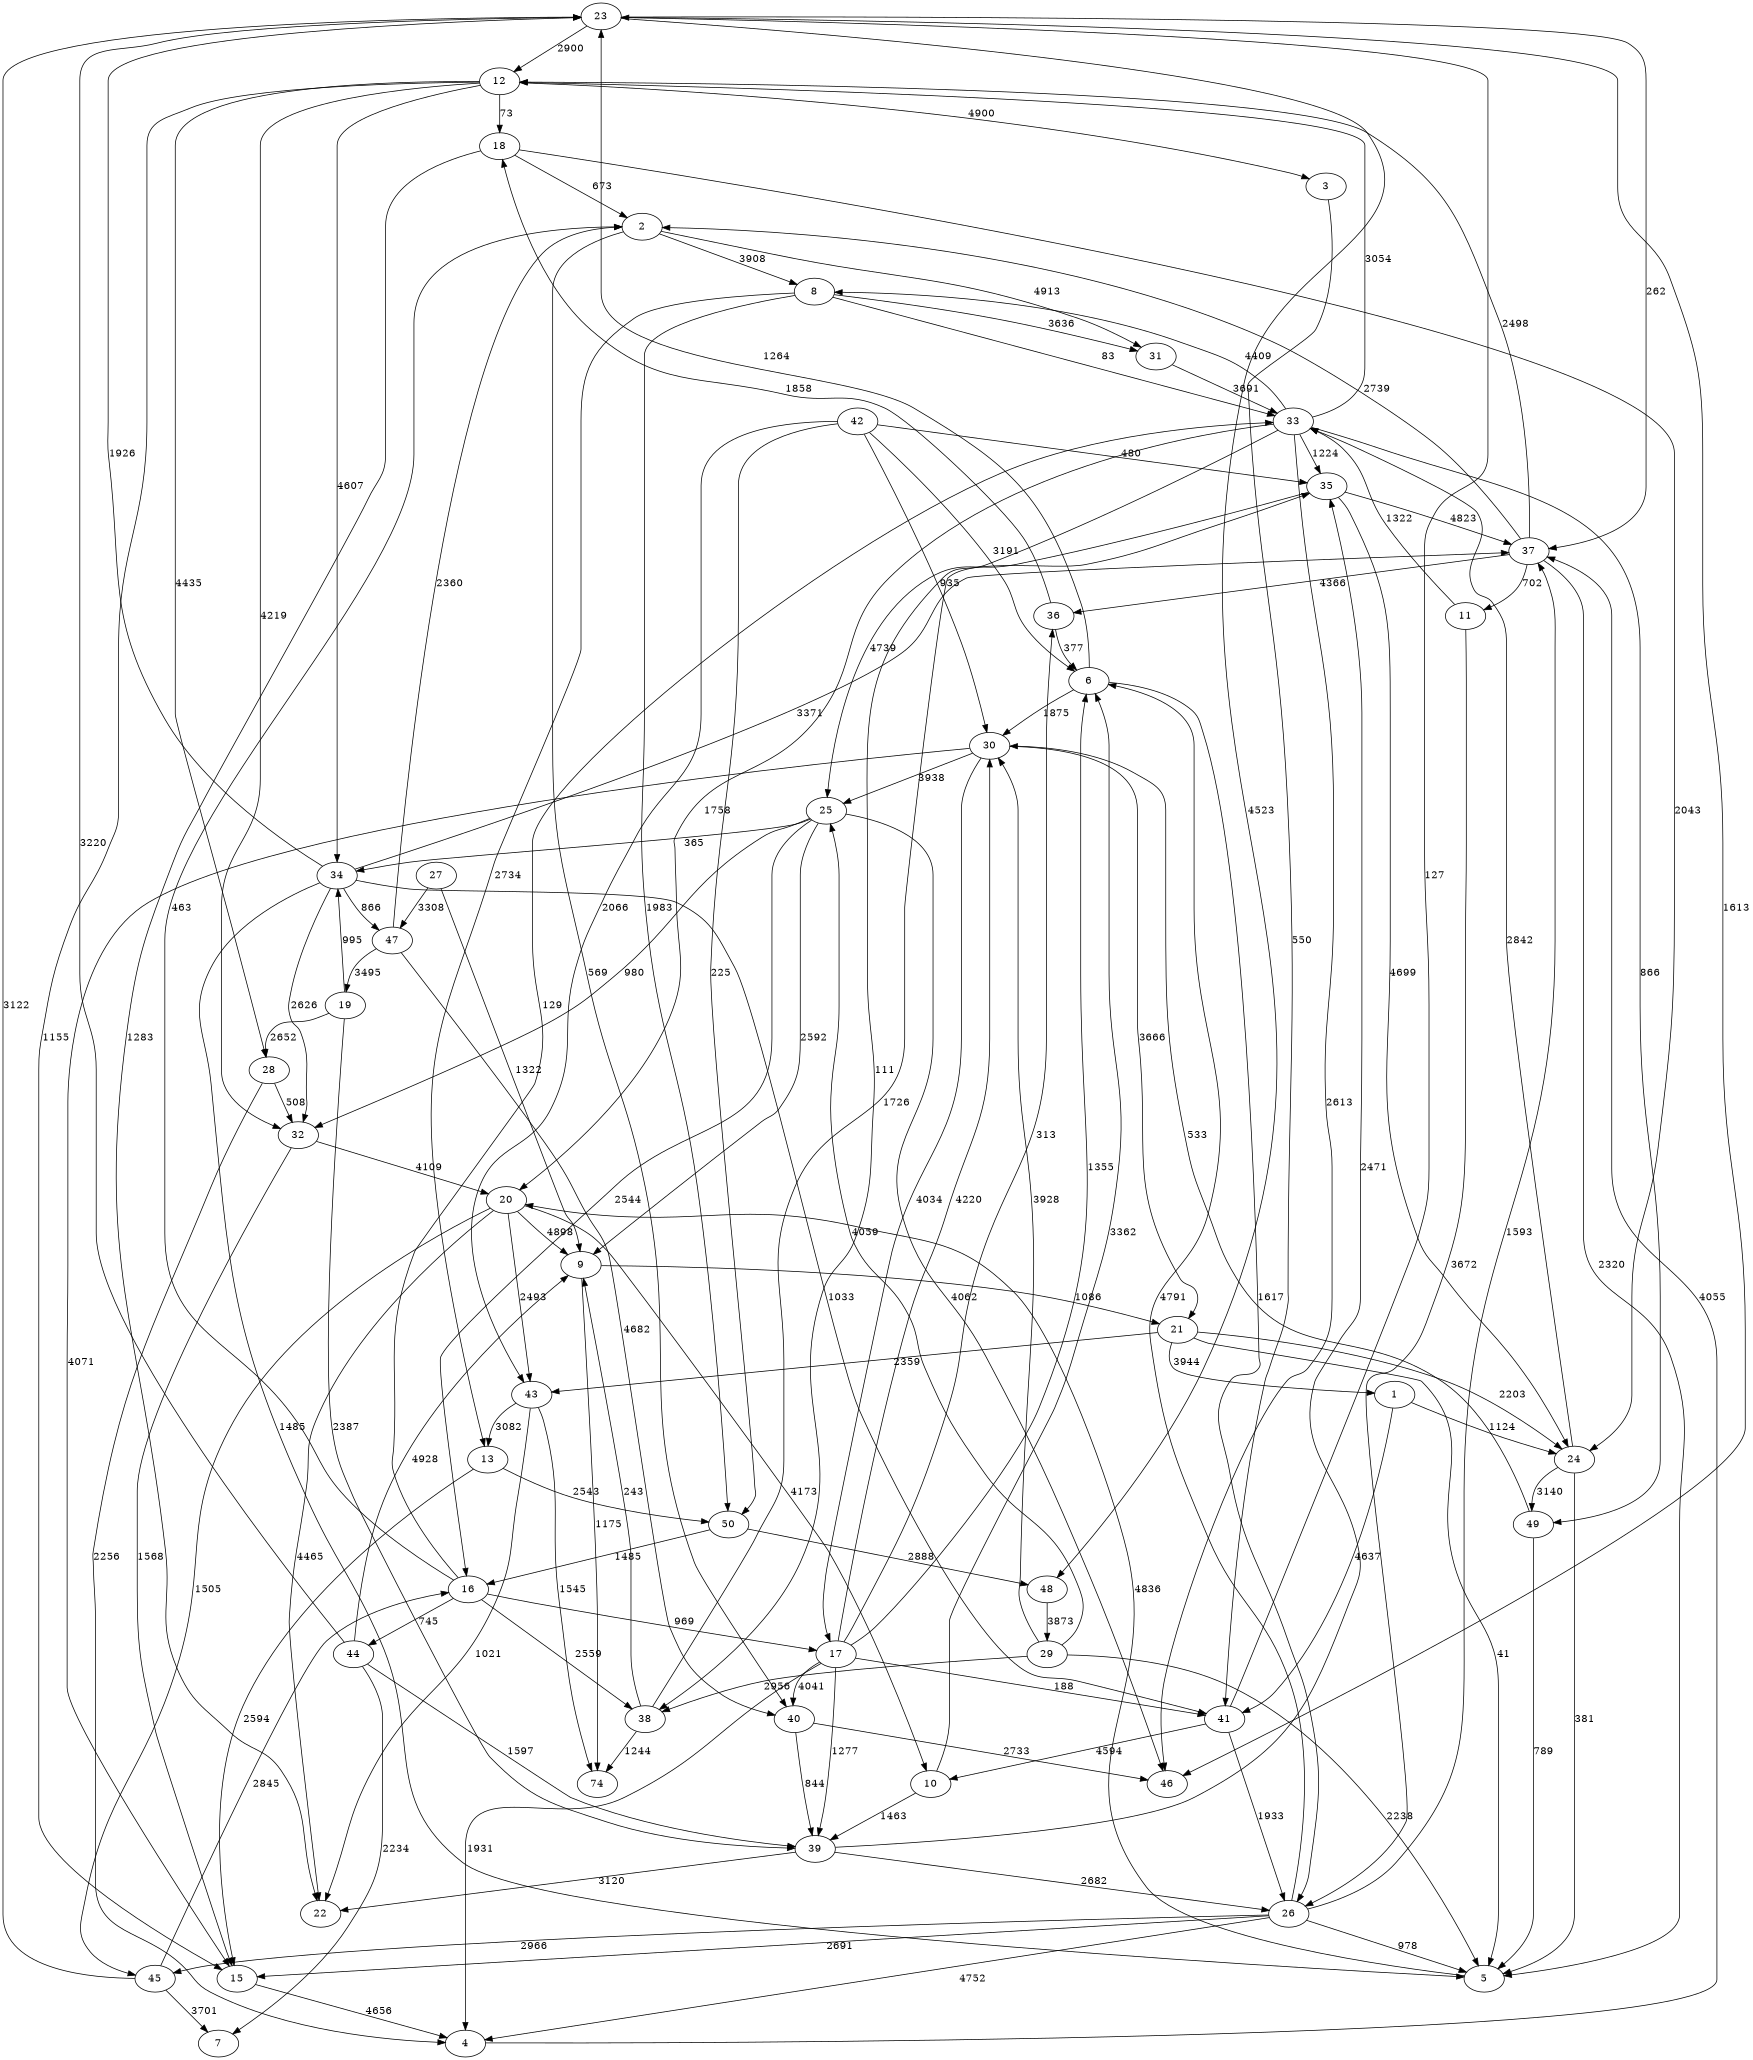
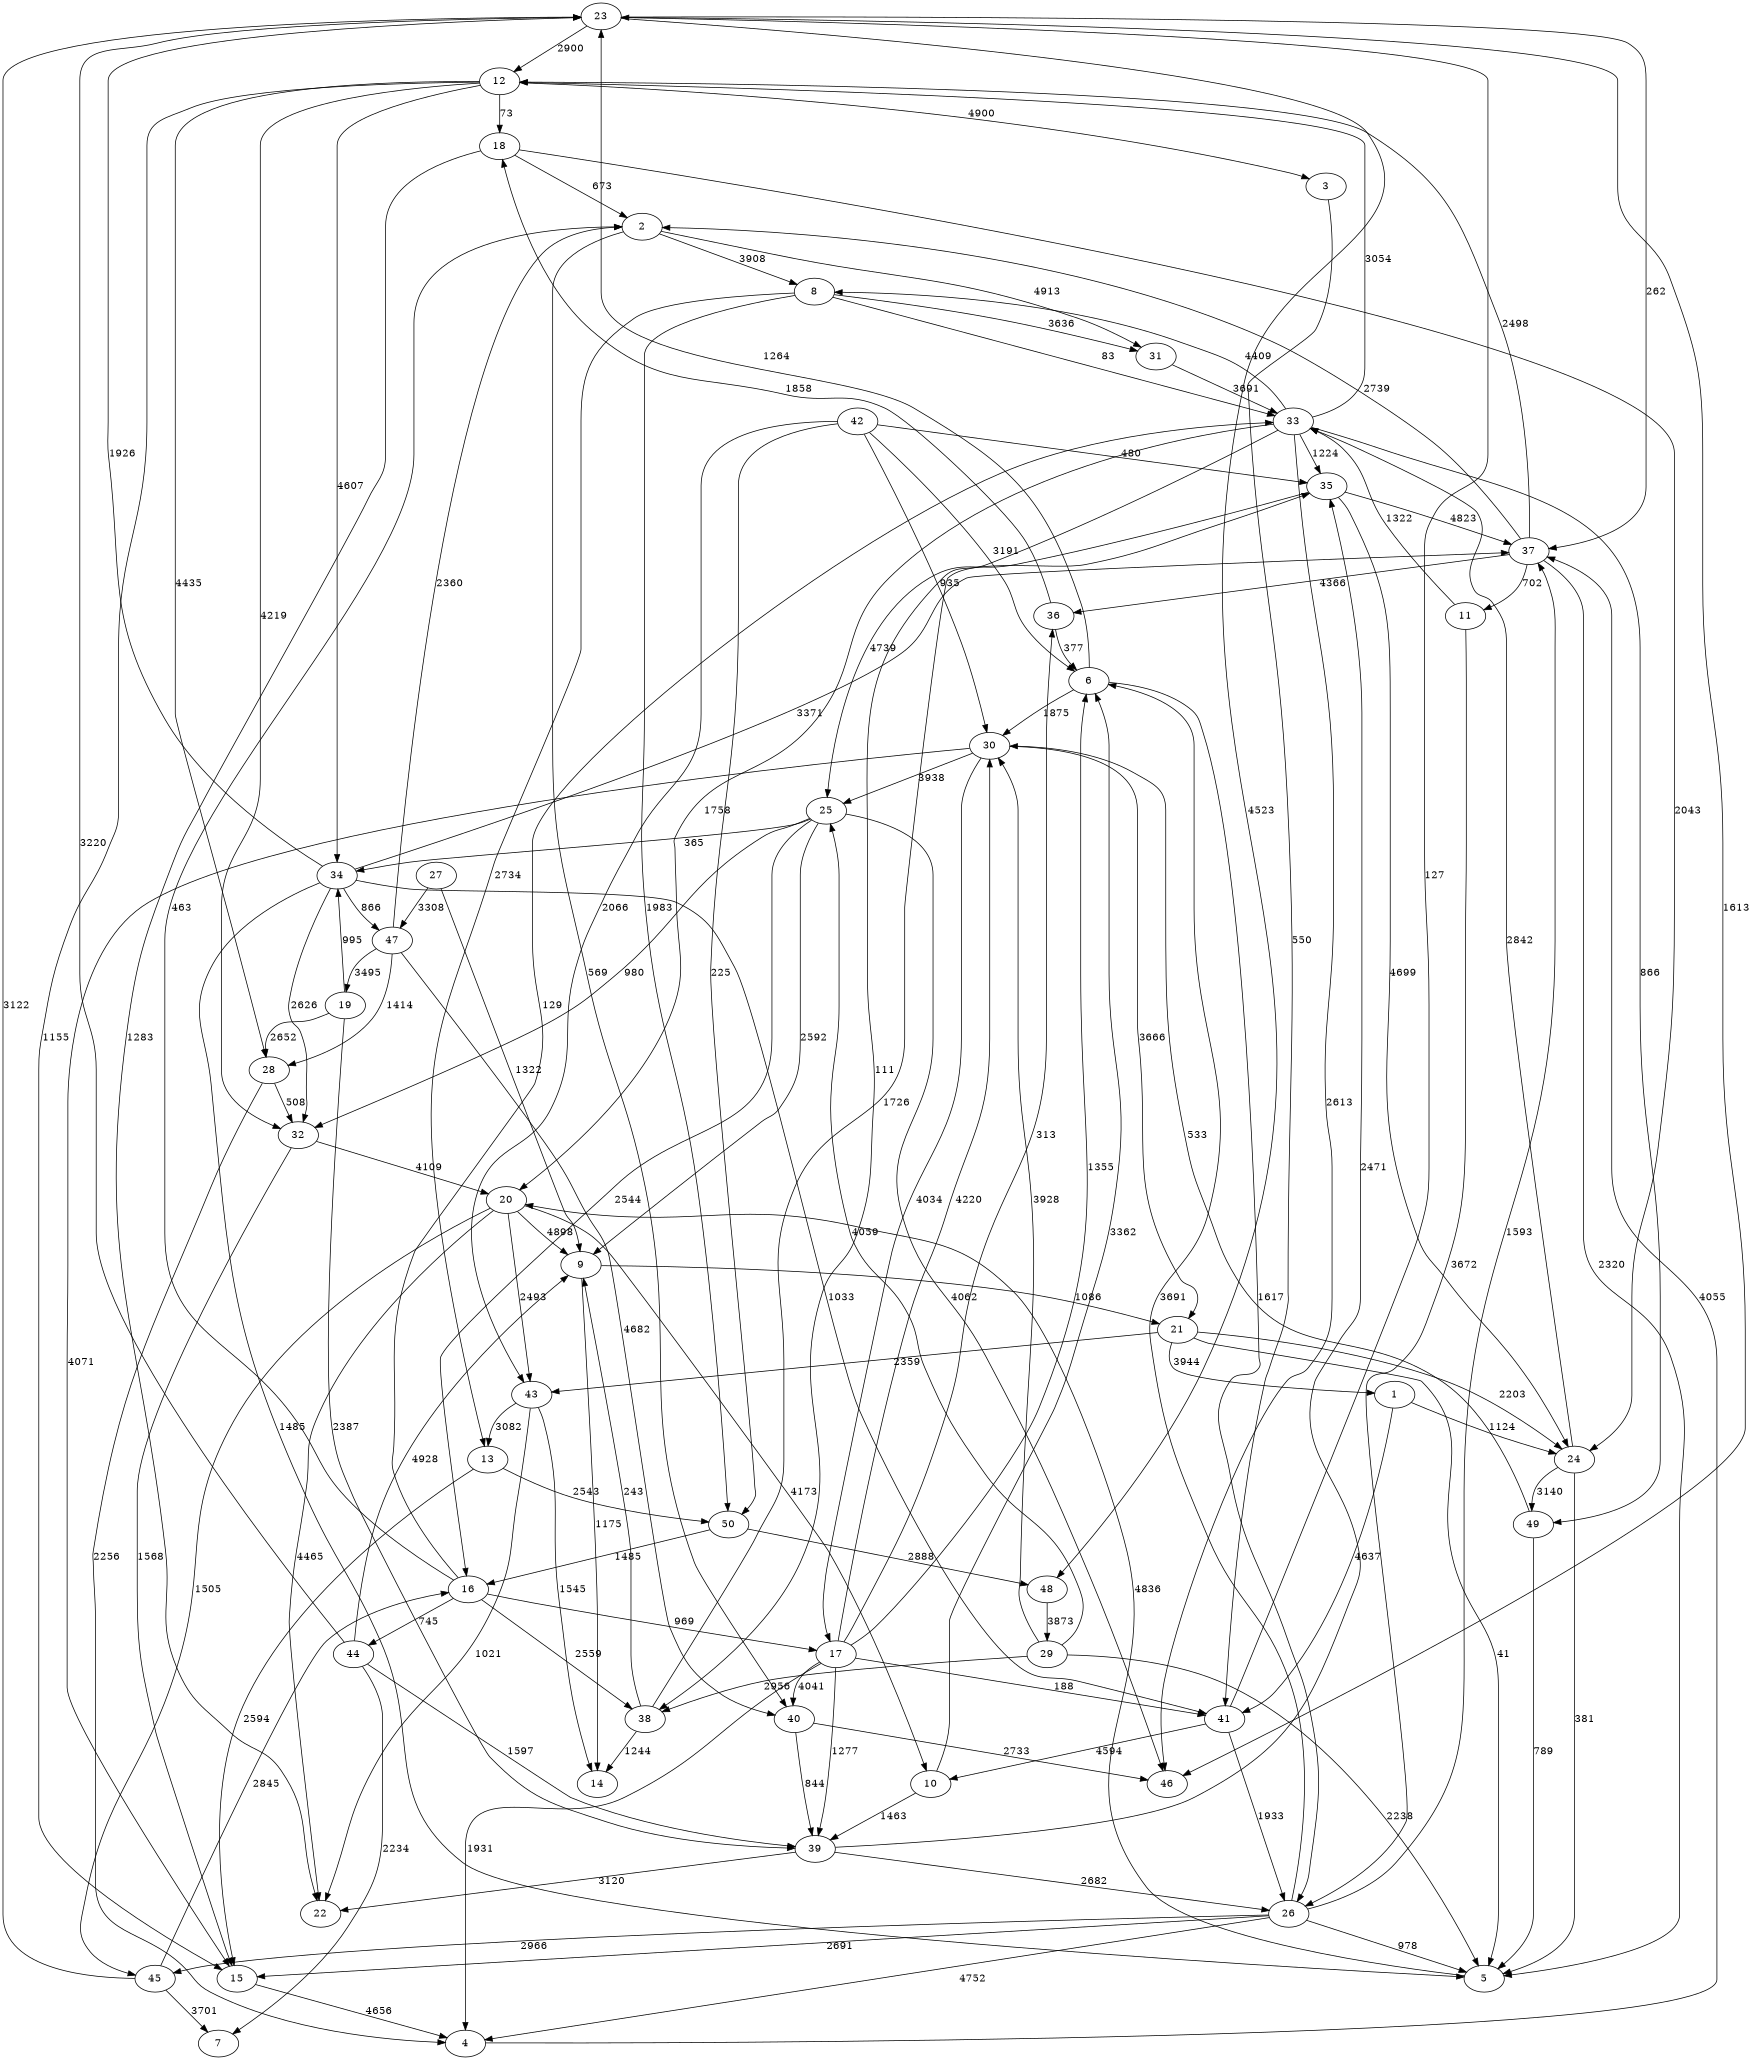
none -> (365, 1027)
(1174, 1297) -> (1174, 1297)
(597, 1784) -> (597, 1784)
